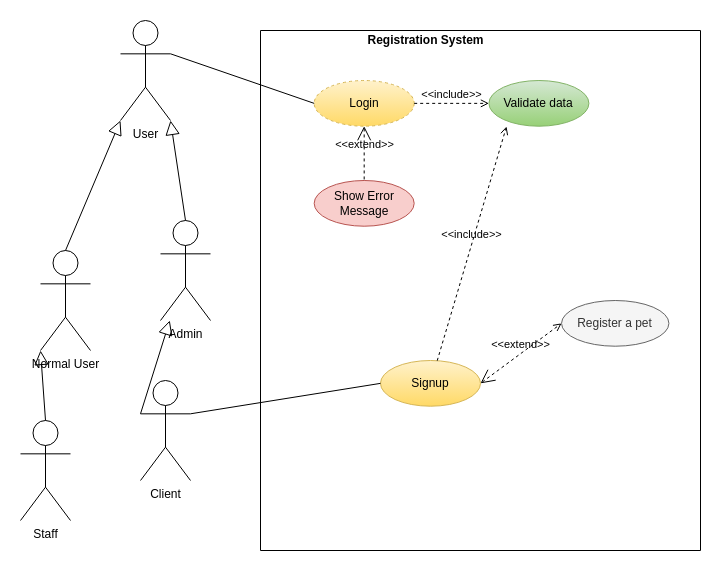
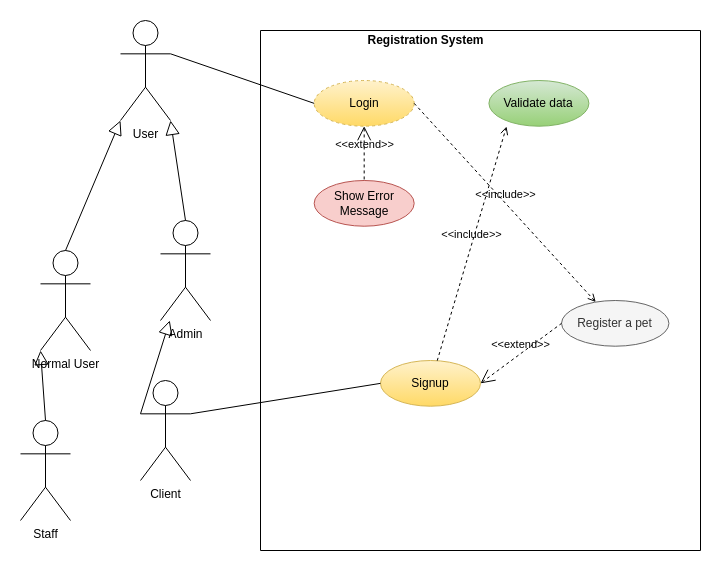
(450, 103) -> (504, 202)
(557, 326) -> (558, 326)
